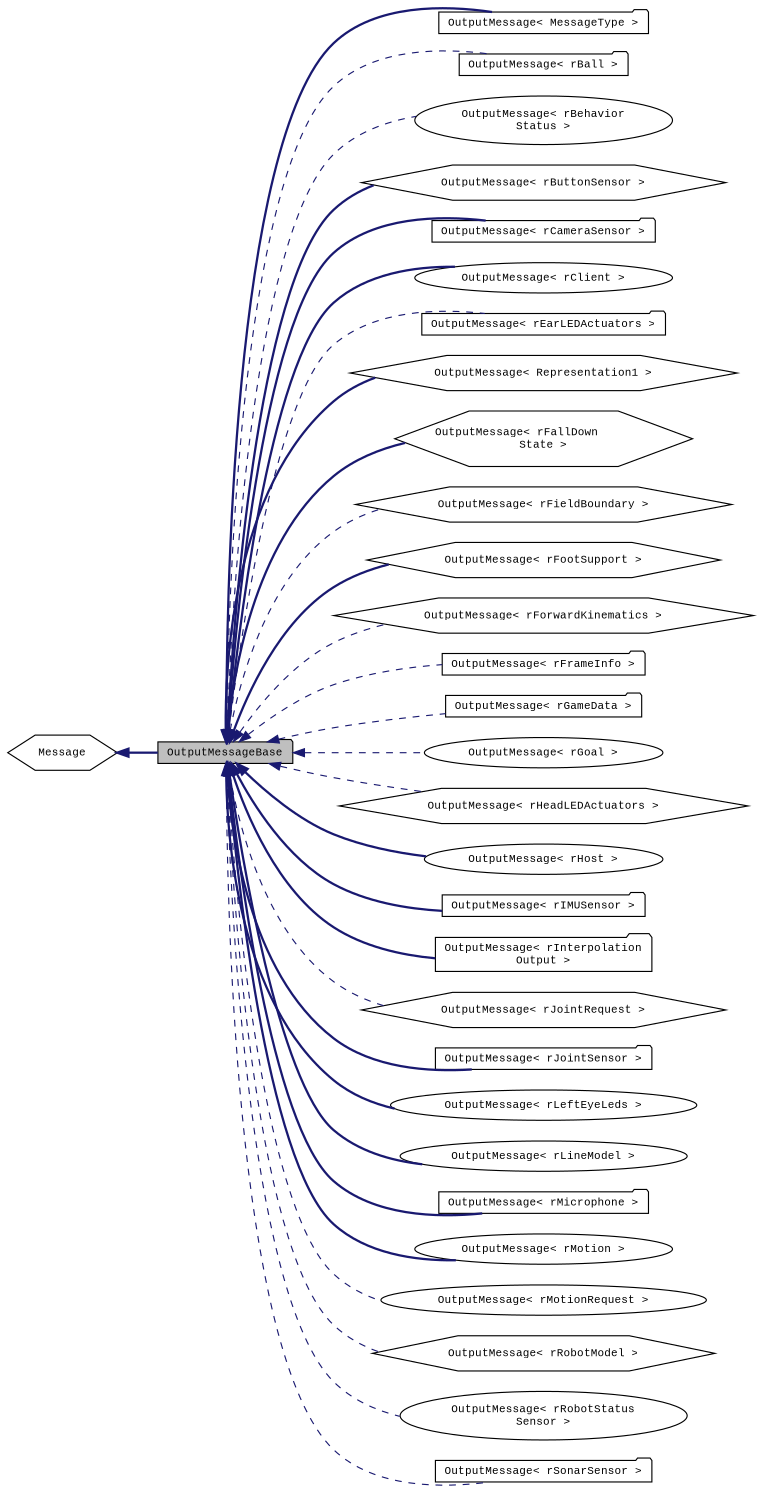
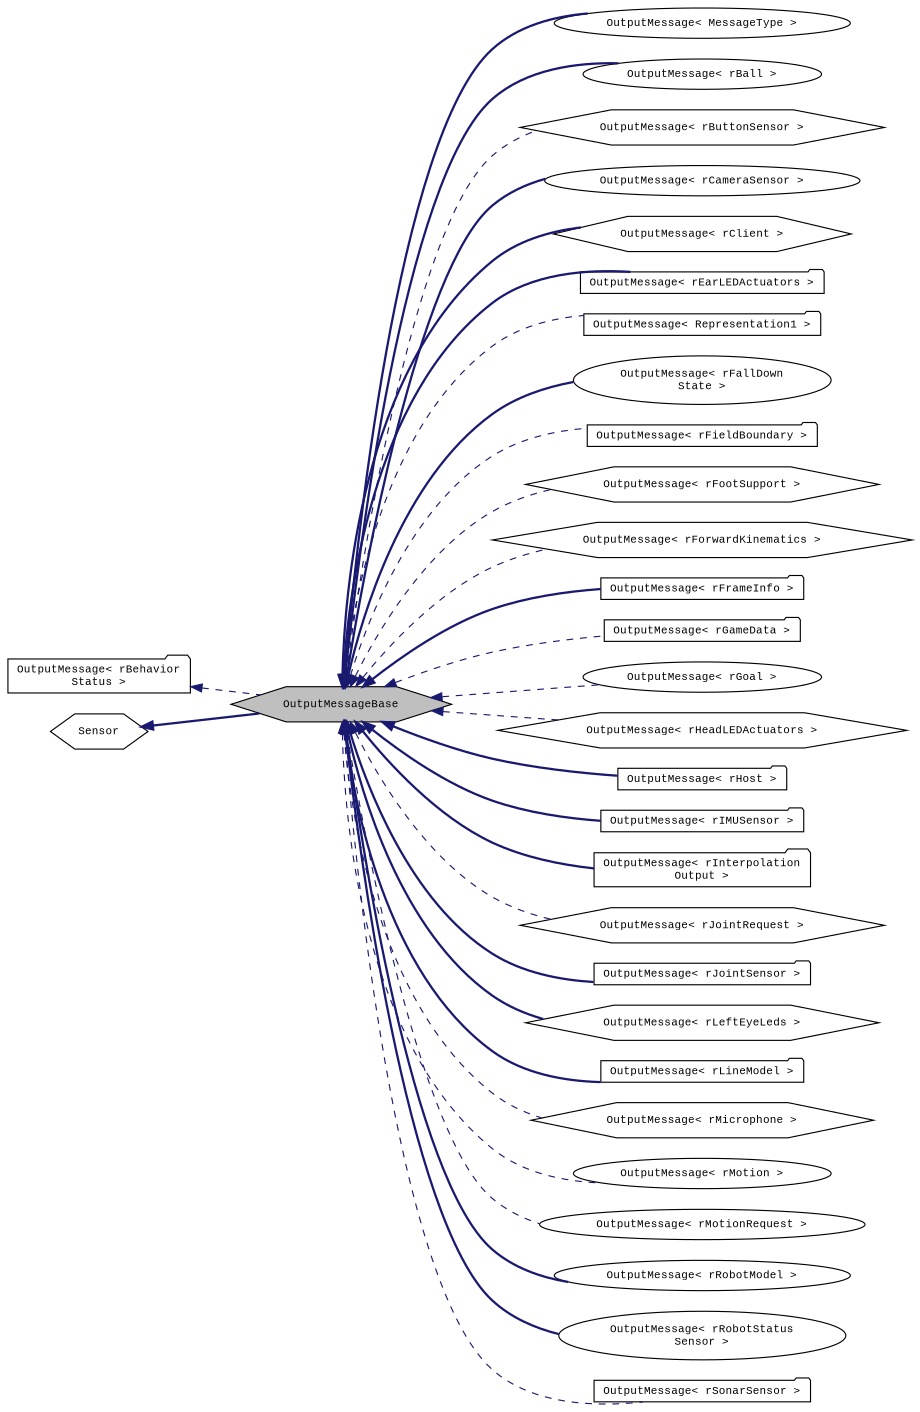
(544, 23) -> (702, 23)
(544, 65) -> (702, 74)
(544, 120) -> (99, 676)
(544, 231) -> (702, 181)
(263, 278) -> (404, 313)
(544, 278) -> (702, 234)
(544, 373) -> (702, 325)
(257, 390) -> (231, 691)
(260, 425) -> (407, 353)
(544, 439) -> (702, 380)
(281, 454) -> (416, 395)
(288, 458) -> (408, 451)
(544, 505) -> (702, 436)
(290, 627) -> (433, 560)
(339, 683) -> (479, 614)
(63, 753) -> (99, 732)
(225, 753) -> (341, 704)
(544, 859) -> (702, 779)
(278, 1061) -> (409, 985)
(271, 1070) -> (445, 1099)
(256, 1083) -> (407, 1056)
(544, 1105) -> (702, 1023)
(254, 1123) -> (399, 1062)
(544, 1156) -> (702, 1072)
(544, 1203) -> (702, 1120)
(544, 1353) -> (702, 1276)
